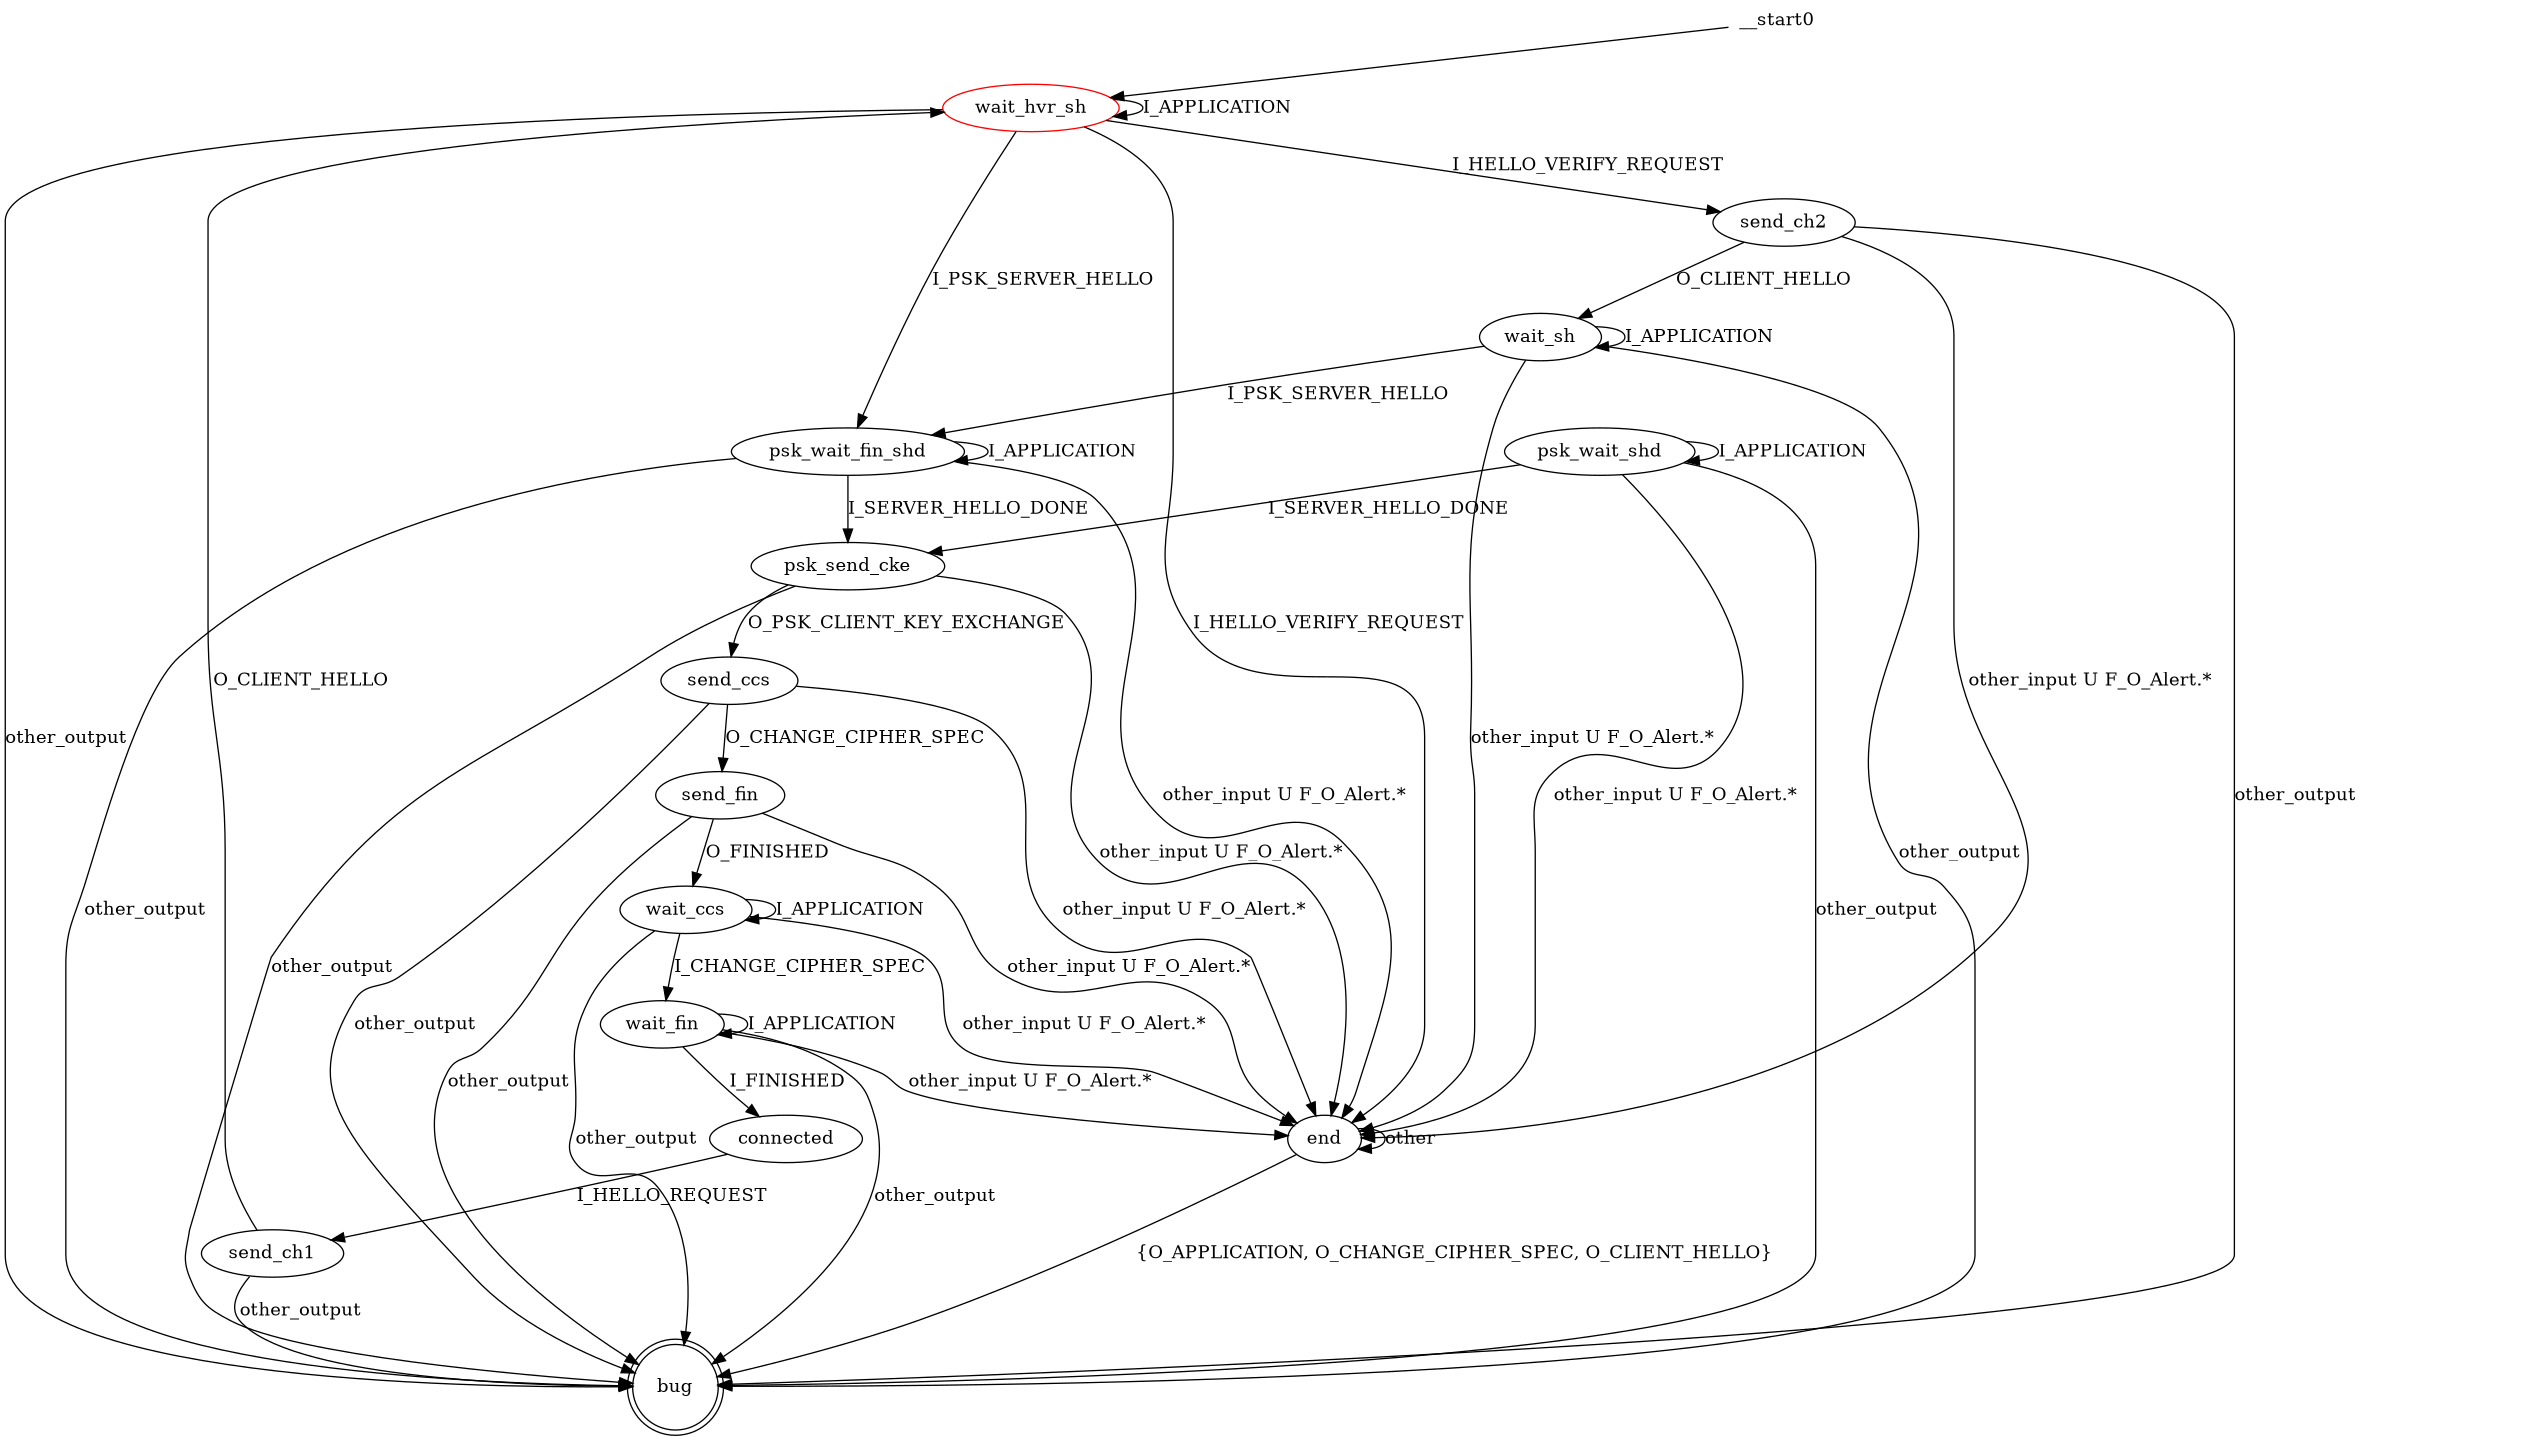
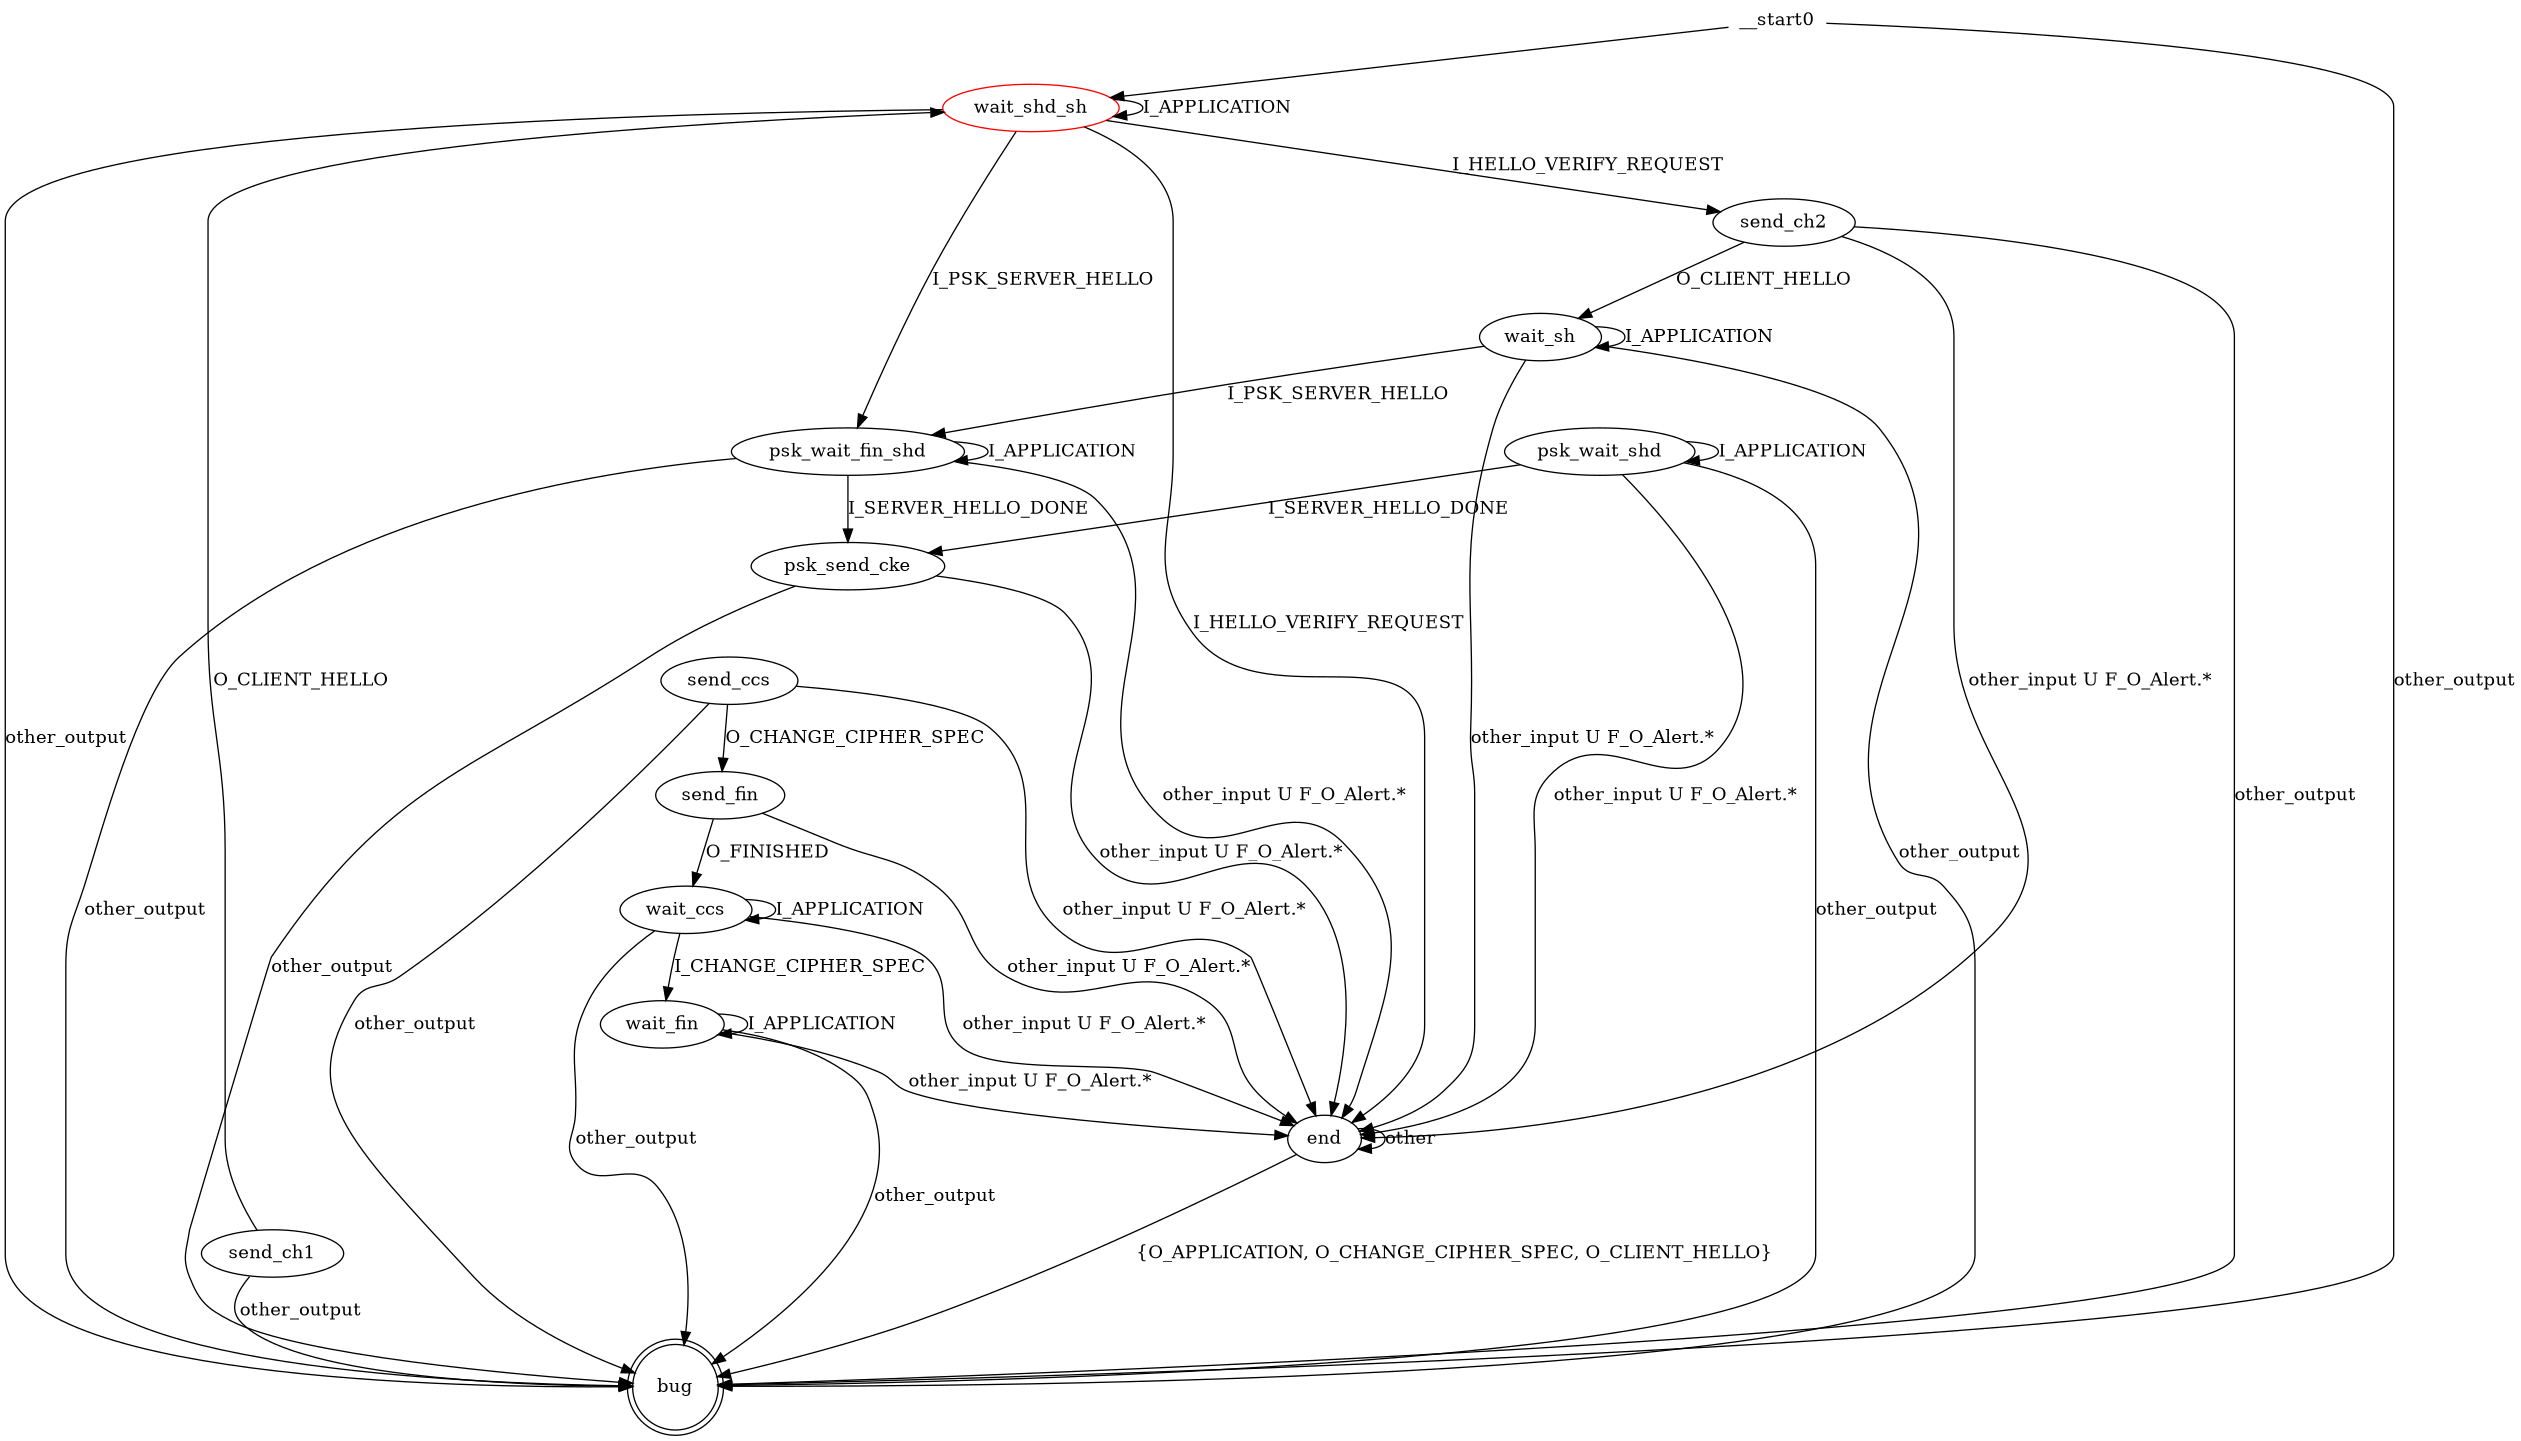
(1031, 108) -> (1031, 108)
(747, 615) -> none
(446, 1077) -> (2394, 1227)
(786, 1139) -> none
